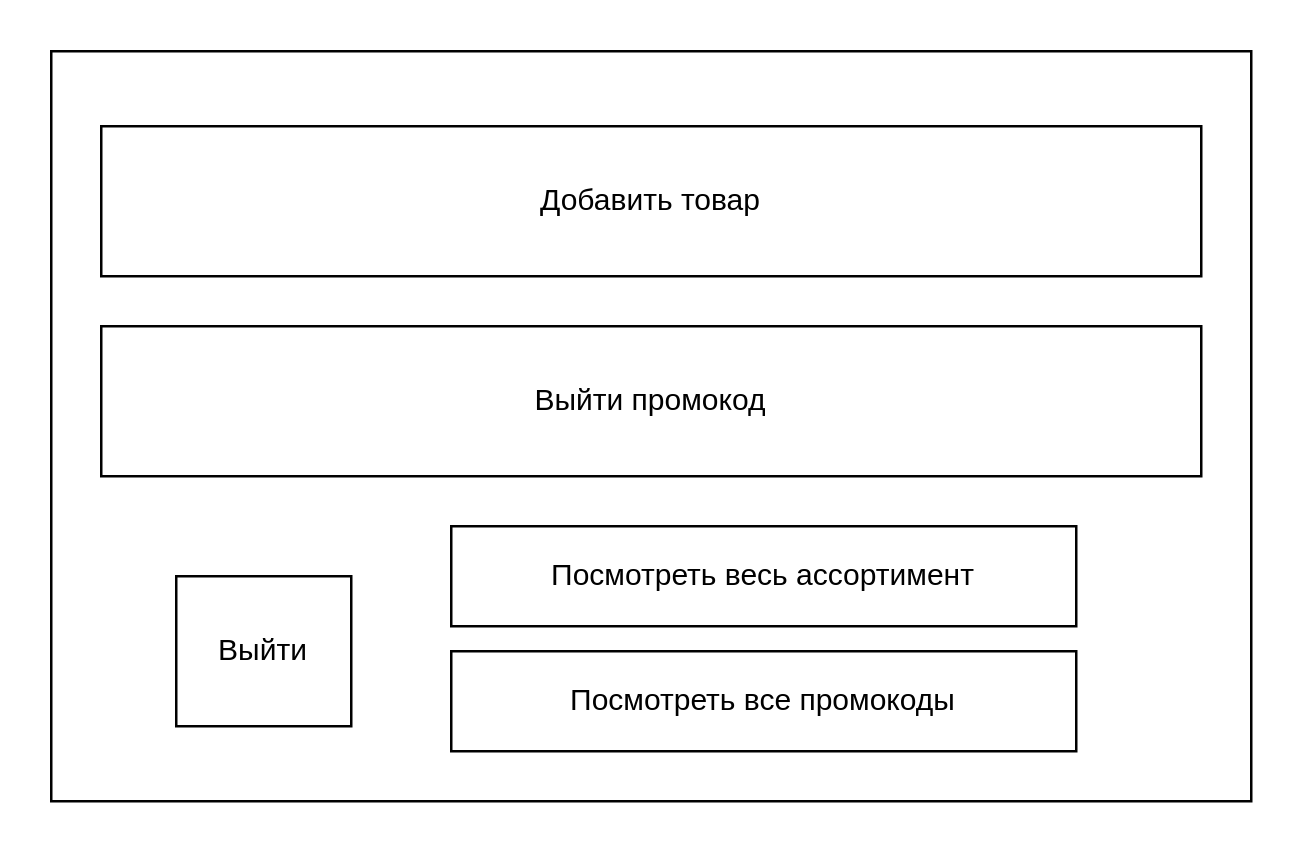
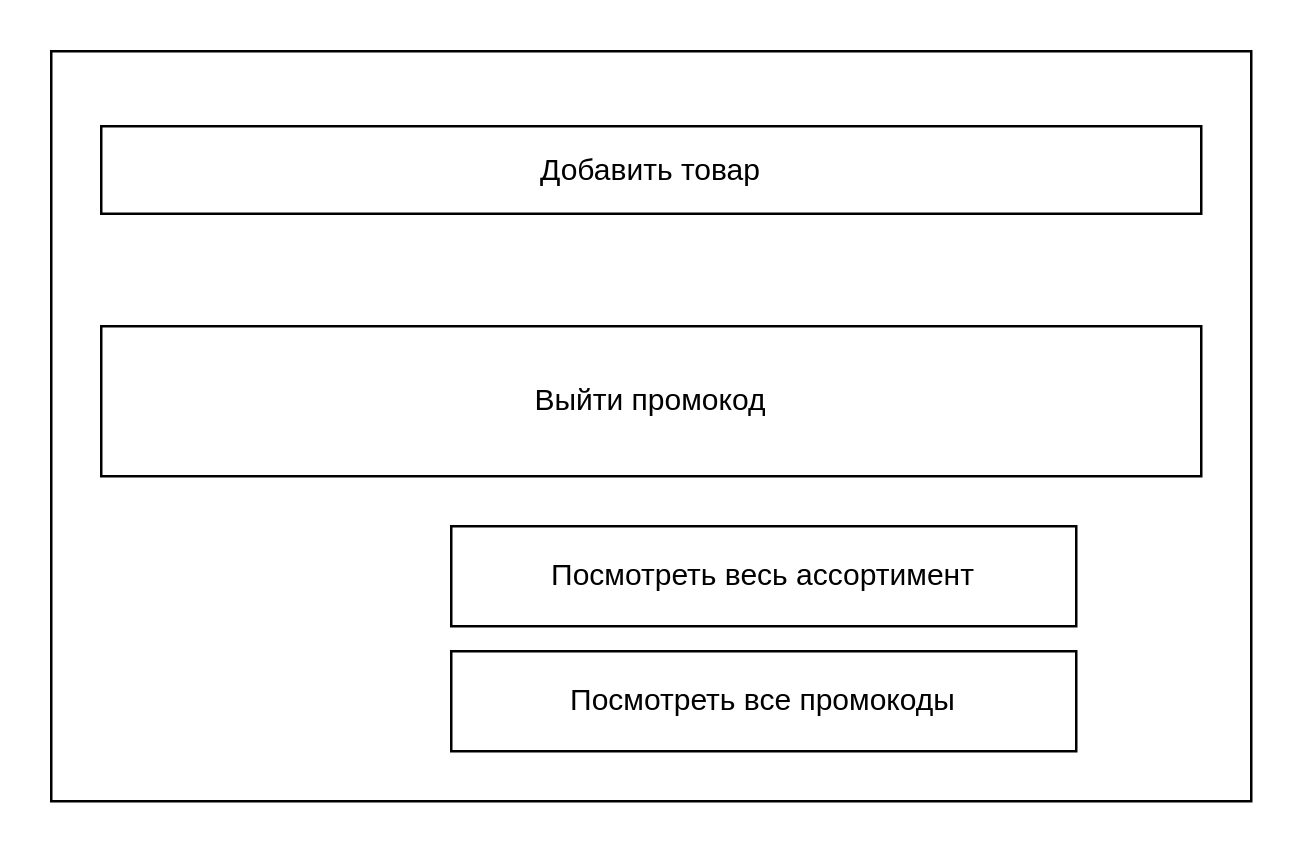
(651, 201) -> (651, 170)
(264, 651) -> none
